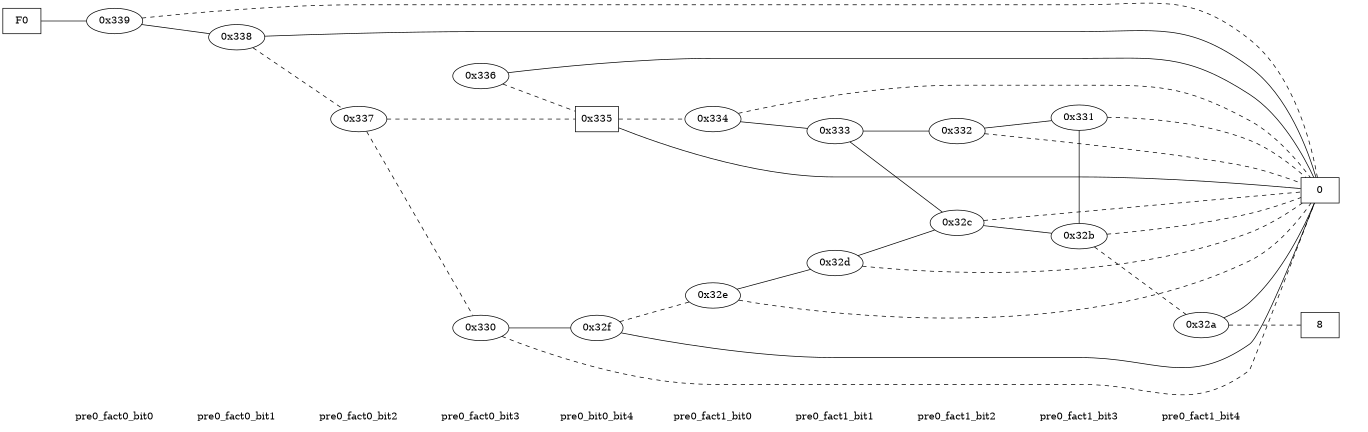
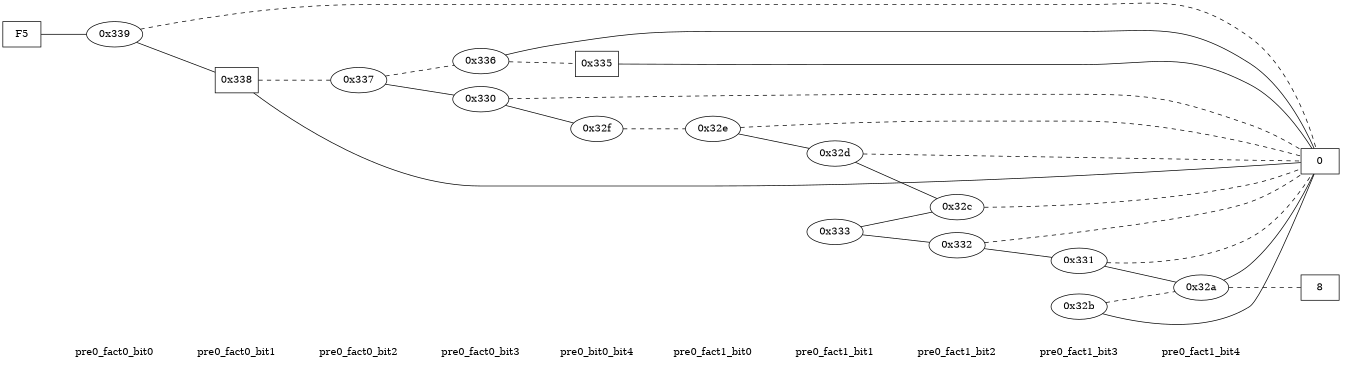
(22, 21) -> (22, 34)
(237, 37) -> (237, 80)
(481, 119) -> (420, 71)
(713, 119) -> none
(1079, 172) -> (1140, 274)
(1205, 222) -> (1248, 307)
(420, 224) -> (420, 90)
(1018, 229) -> none
(1015, 358) -> none
